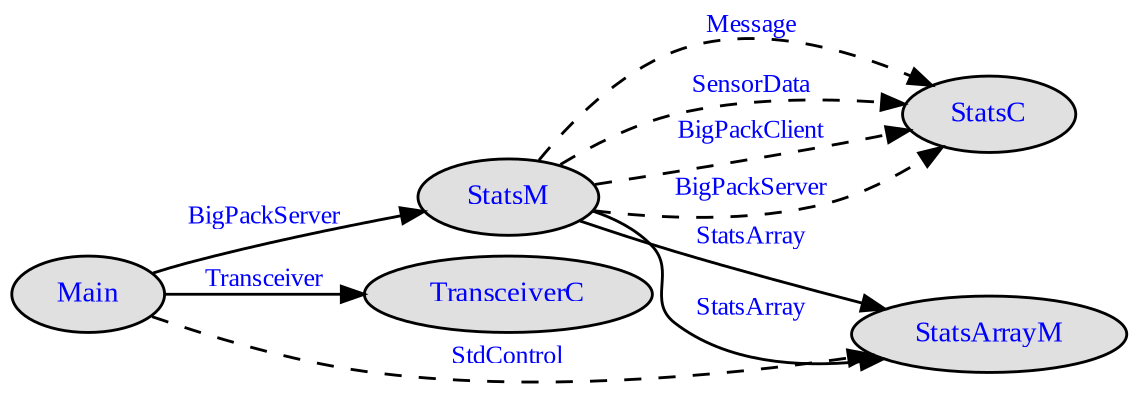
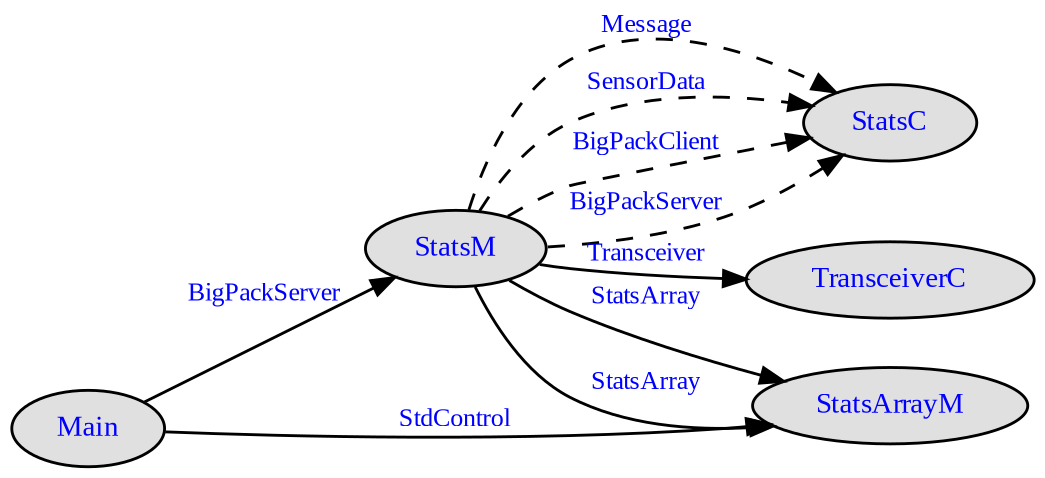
(253, 294) -> (631, 274)
(497, 381) -> (456, 437)
